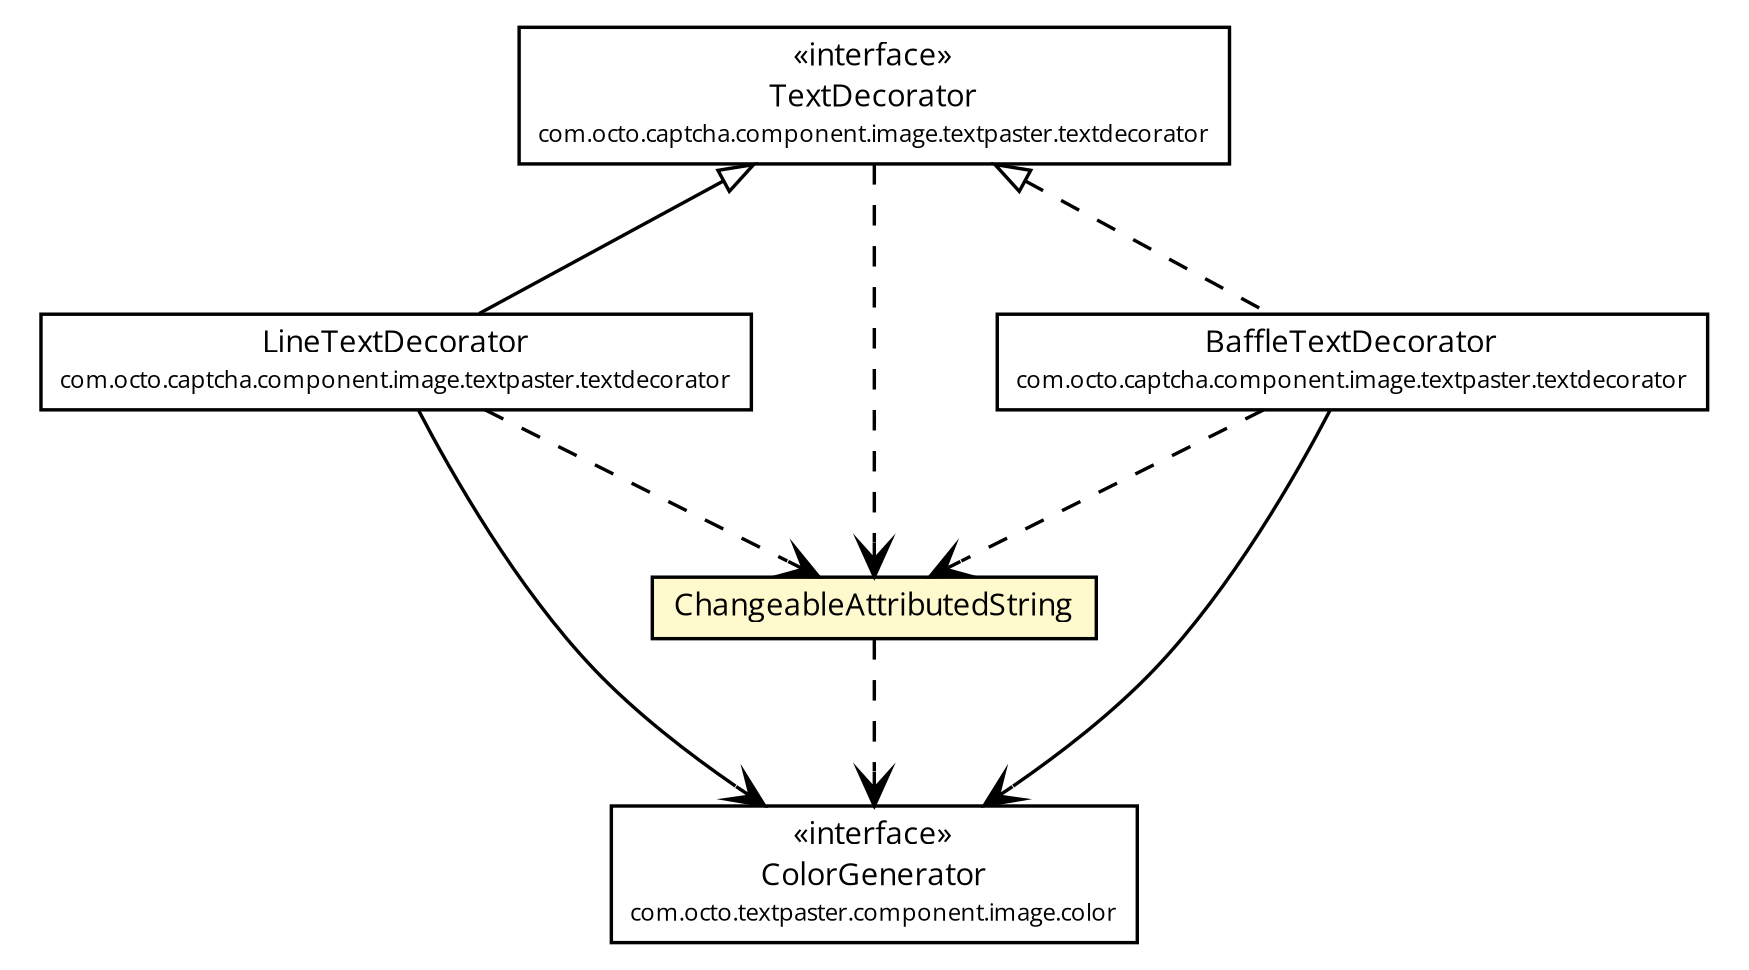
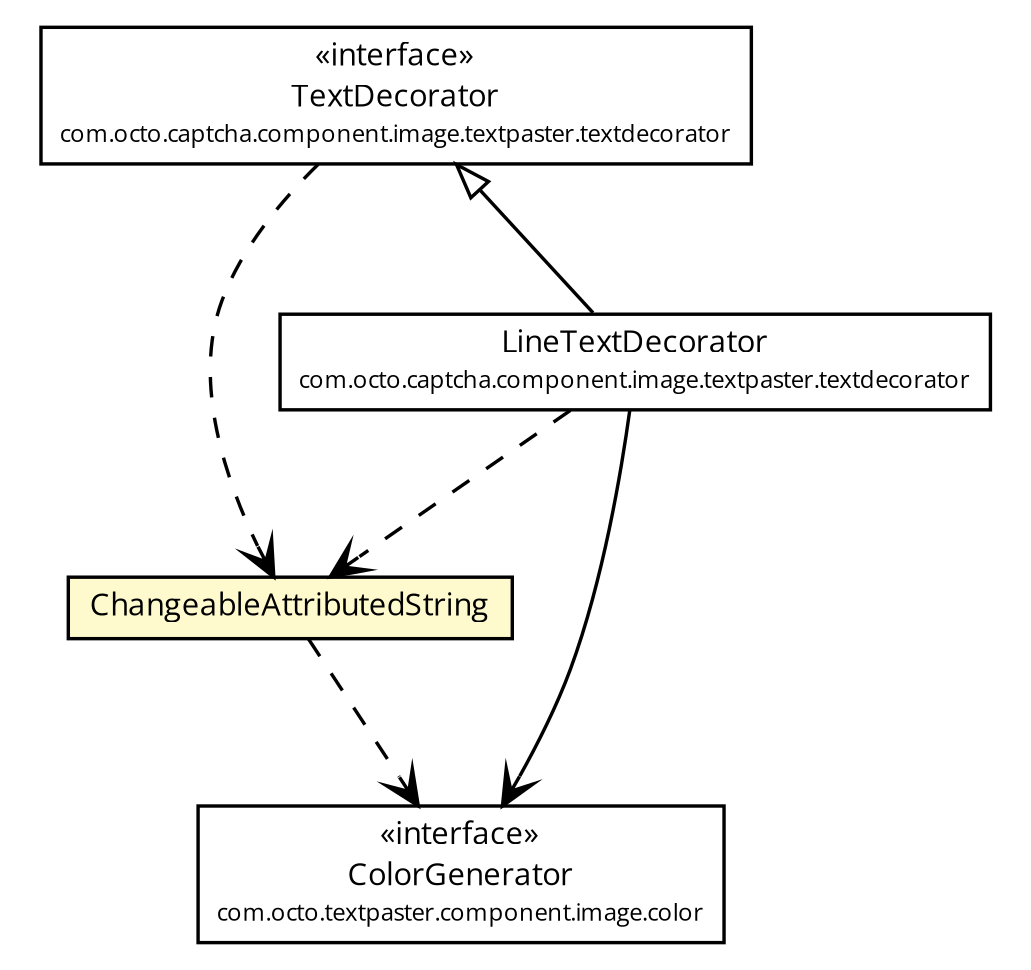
(1352, 362) -> none
